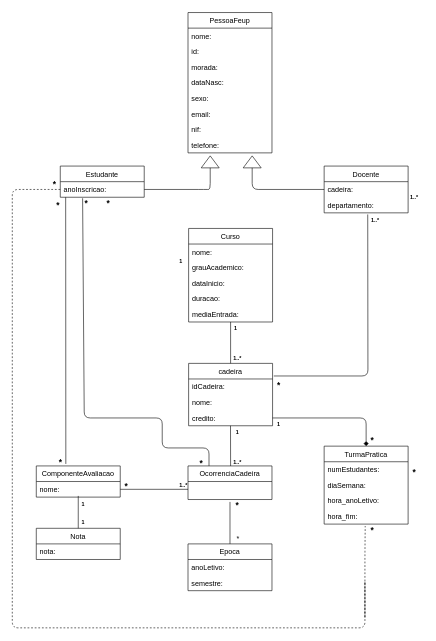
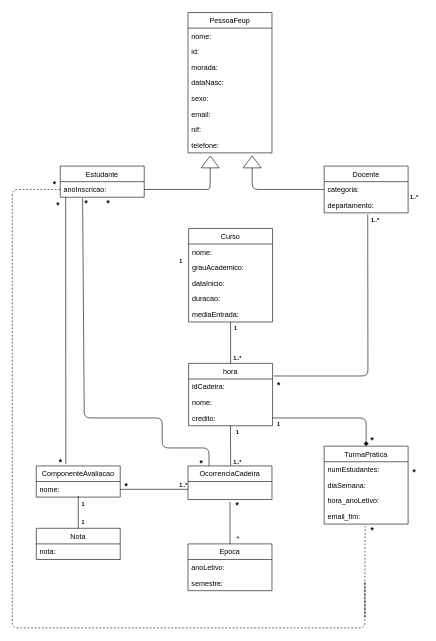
(342, 190) -> (346, 190)
(230, 371) -> (230, 371)
(344, 517) -> (344, 517)
